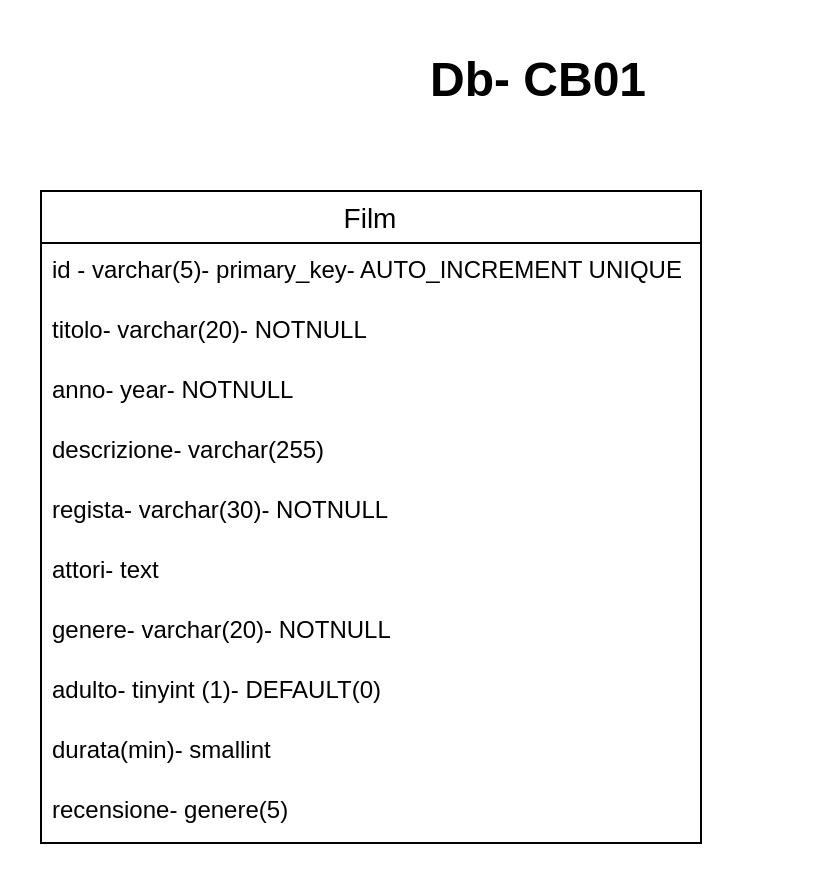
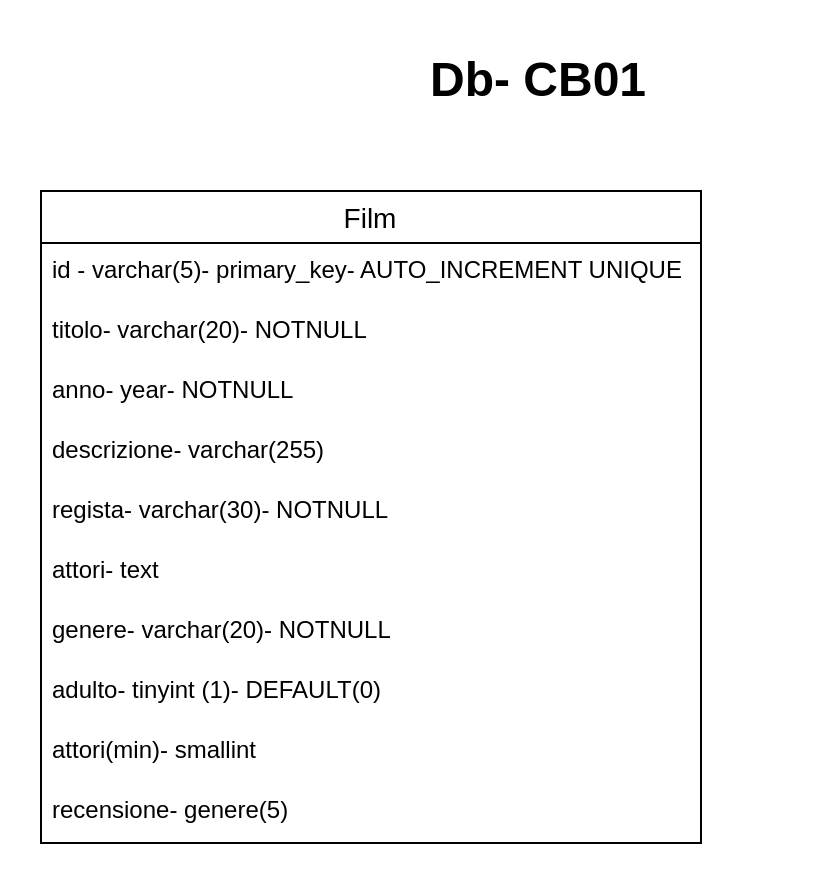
(178, 750) -> (174, 750)
